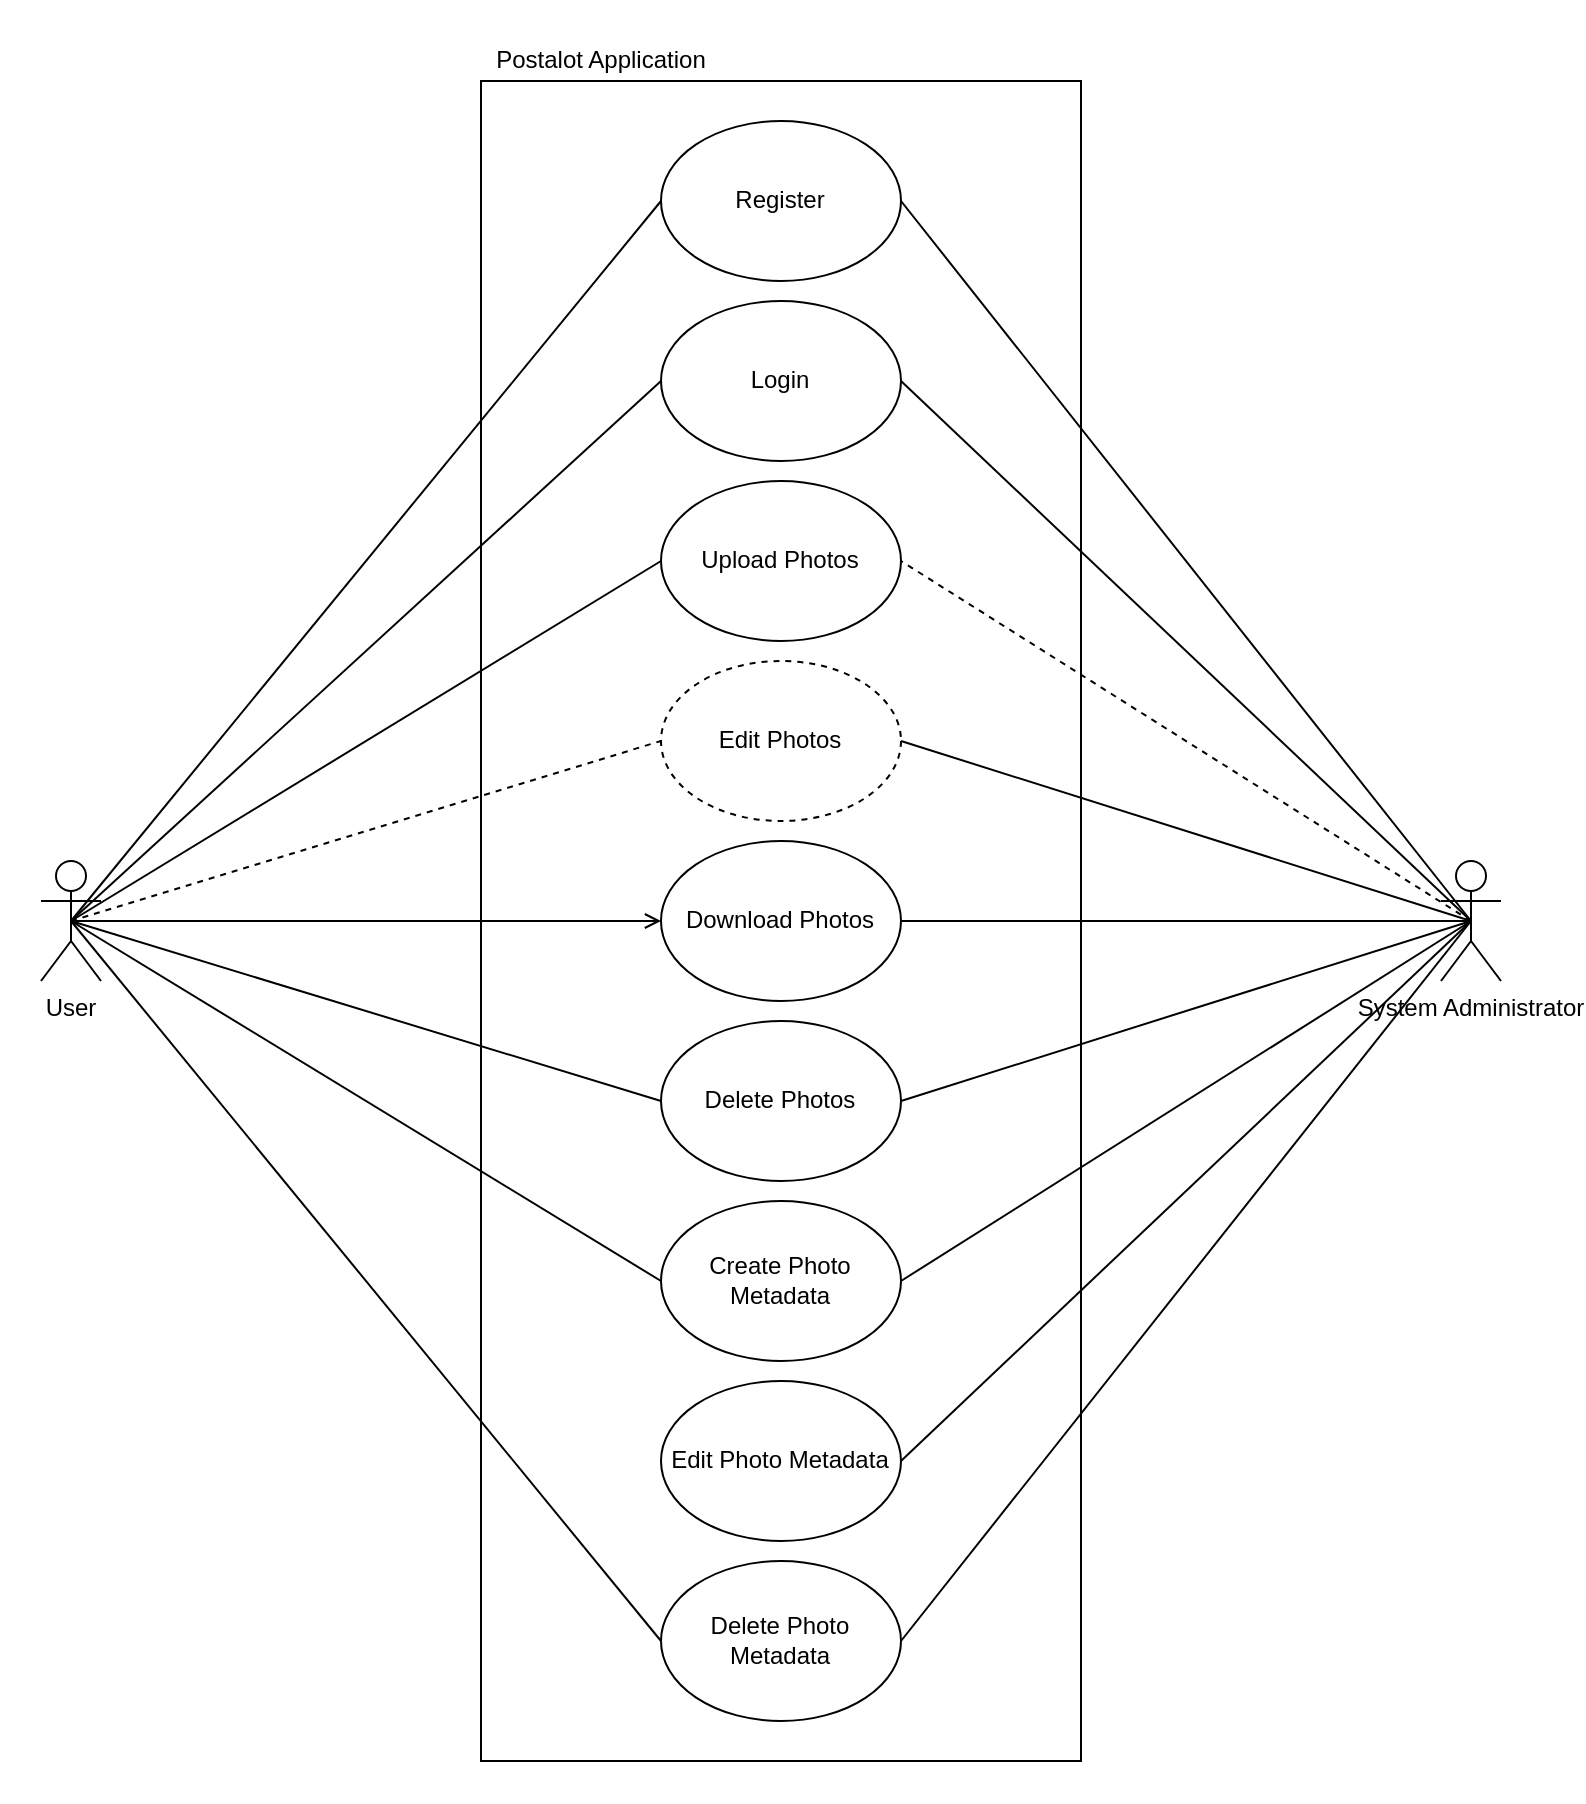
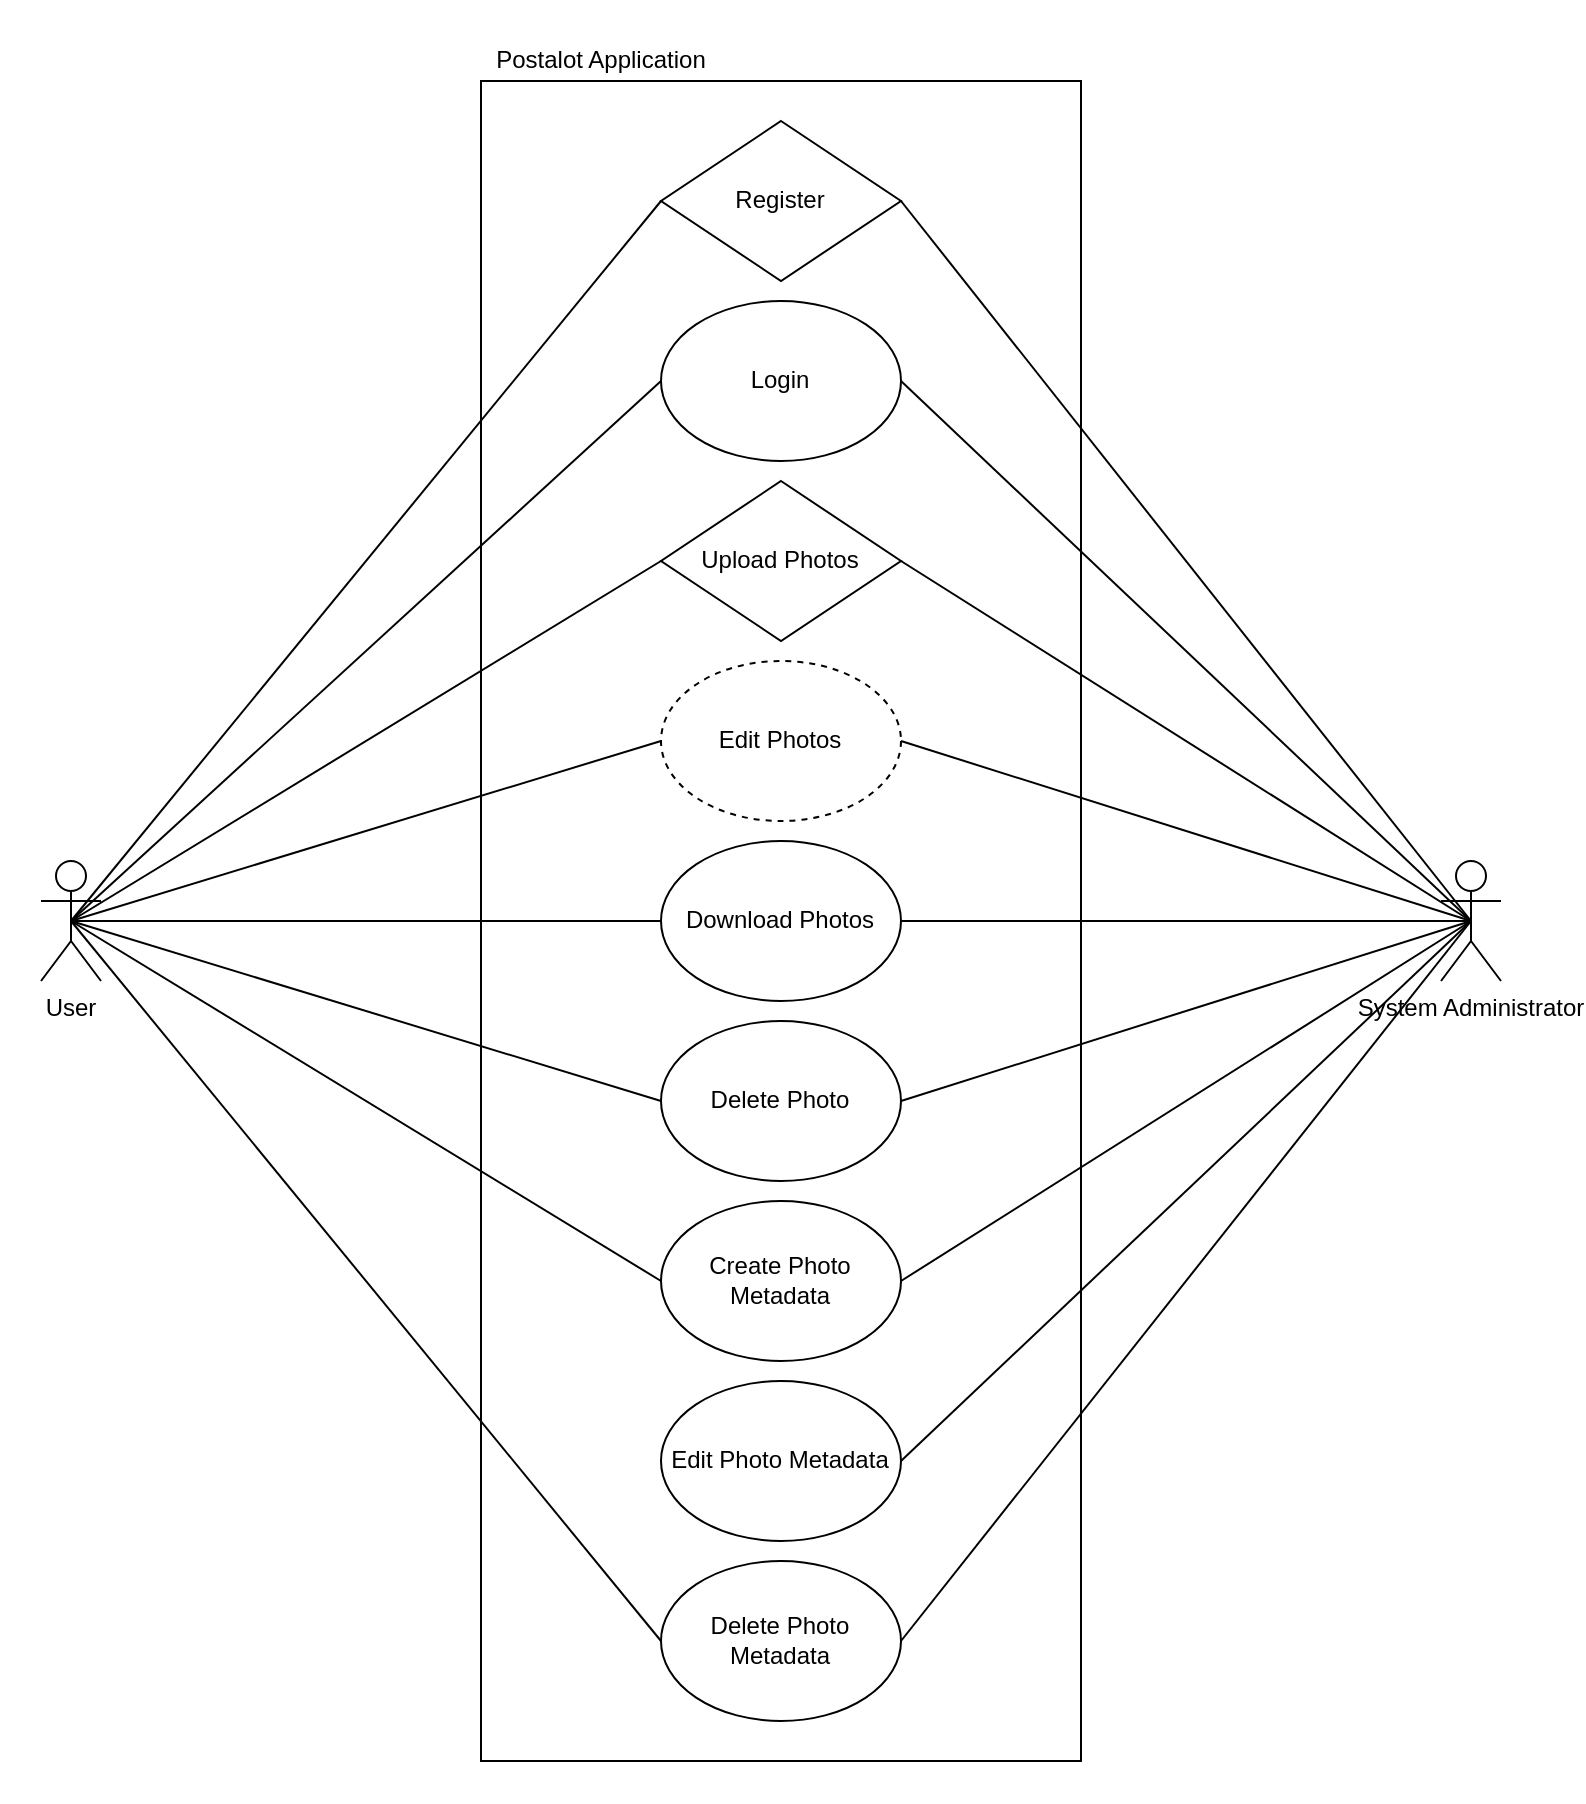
(781, 201) -> (781, 201)
(781, 561) -> (781, 561)
(1181, 738) -> (1181, 738)
(376, 828) -> (376, 828)
(653, 921) -> (654, 921)
(781, 1101) -> (781, 1101)
